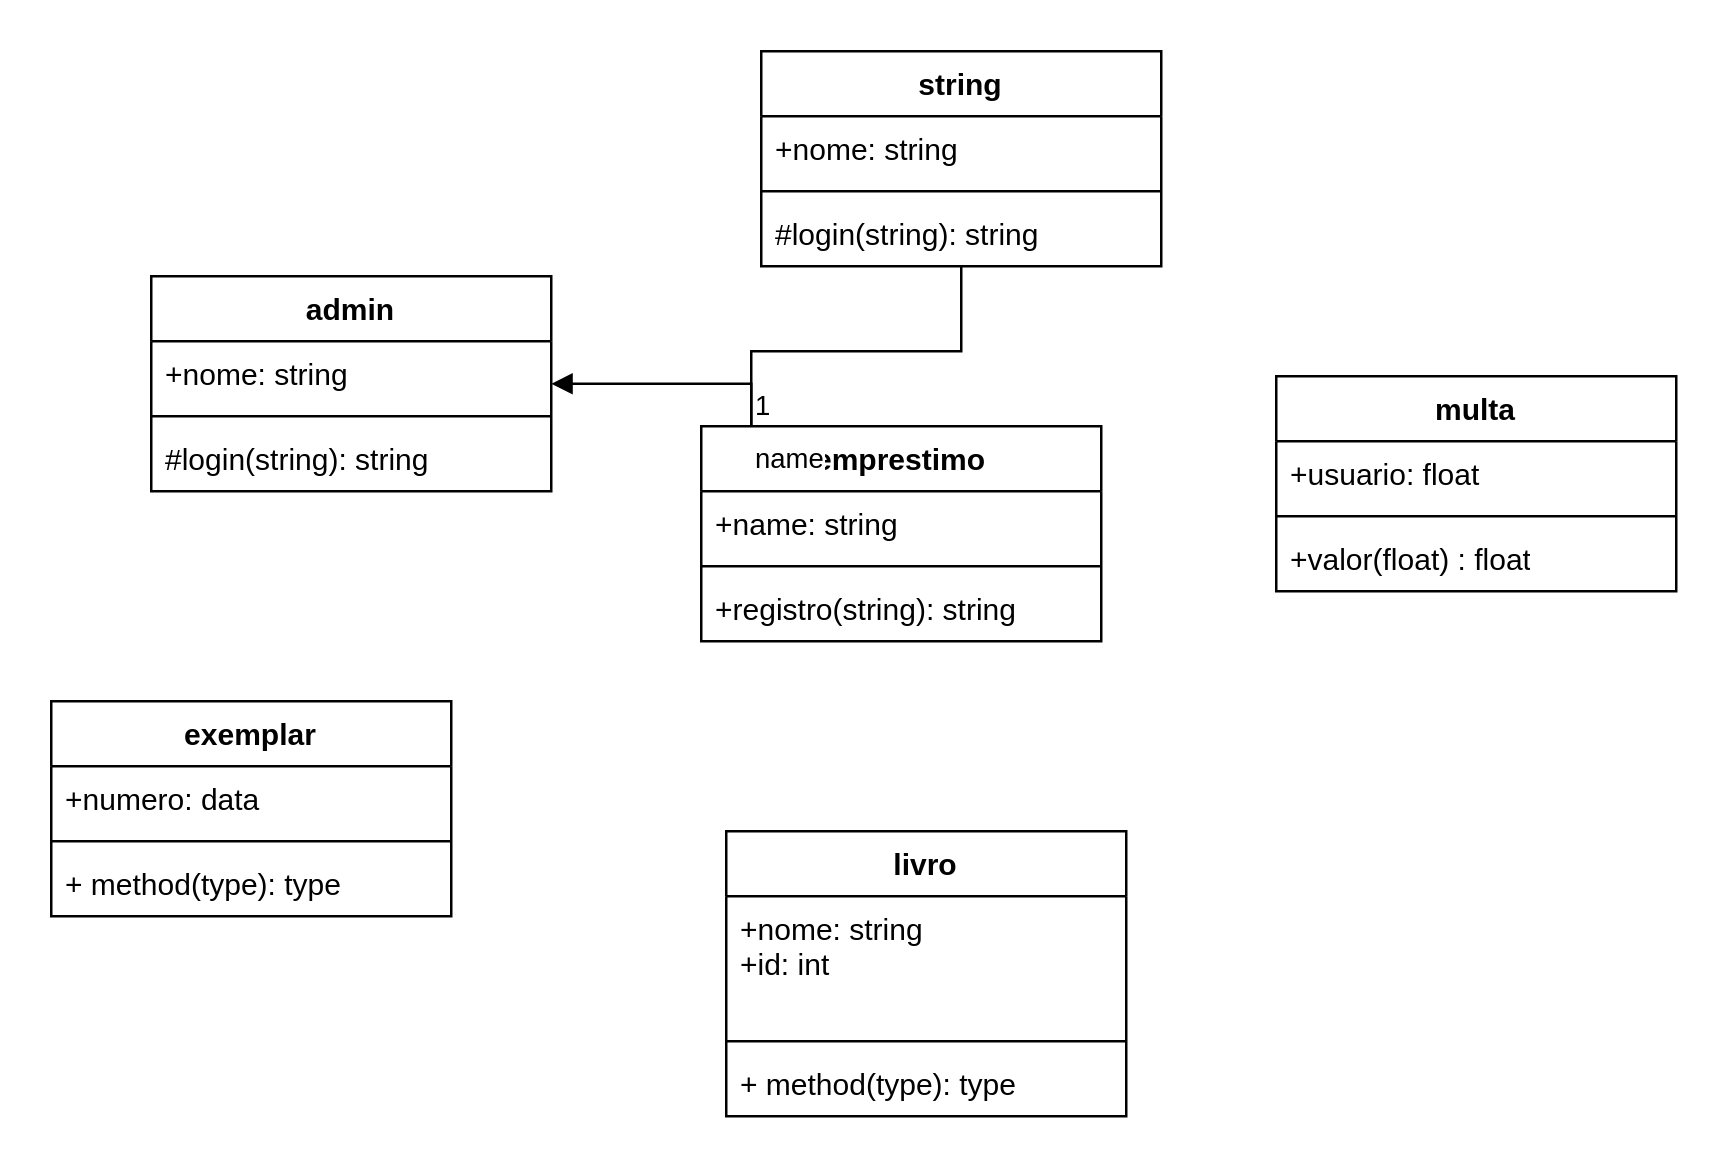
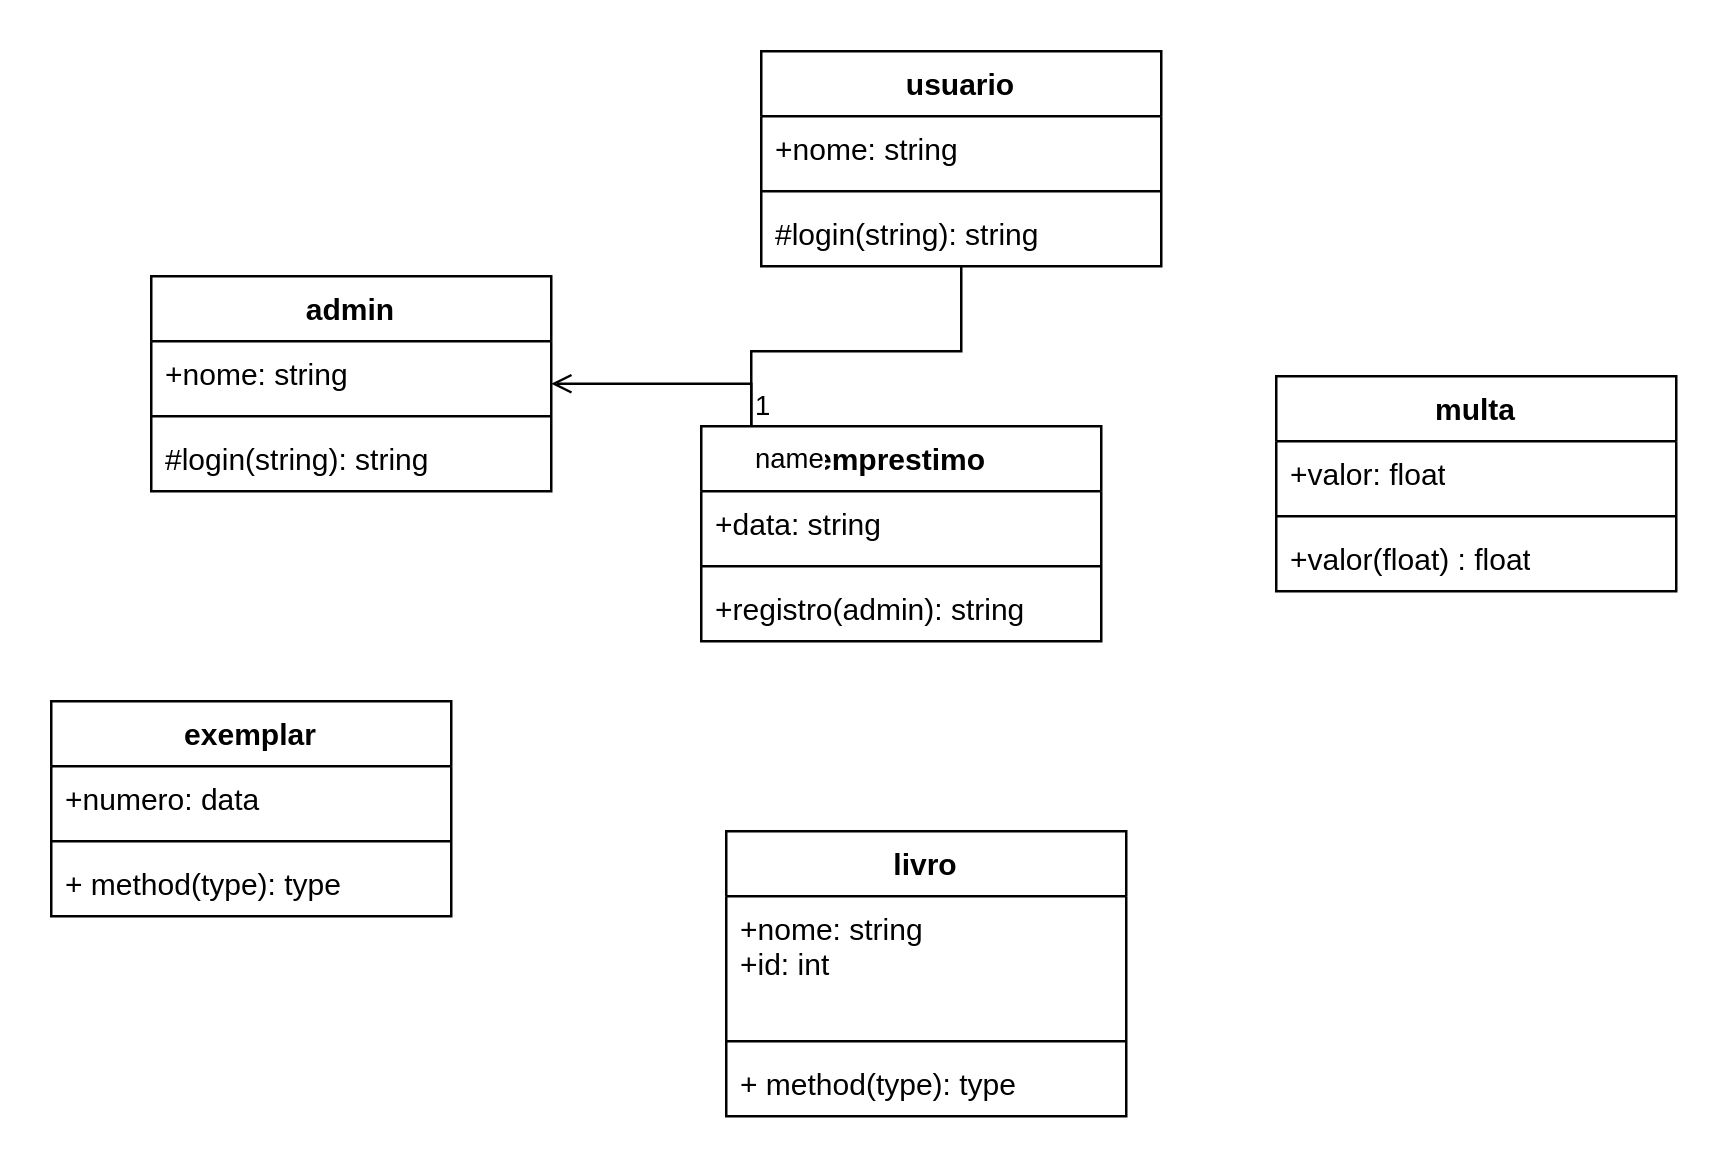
(961, 87) -> (961, 87)
(573, 384) -> (566, 384)
(1402, 477) -> (1385, 477)
(814, 527) -> (814, 527)
(904, 630) -> (898, 612)
